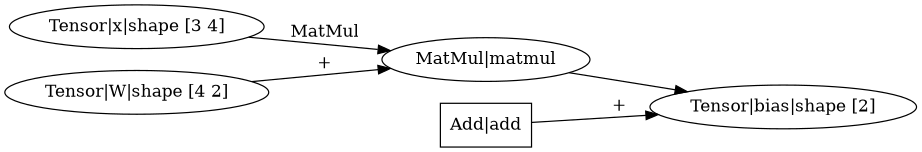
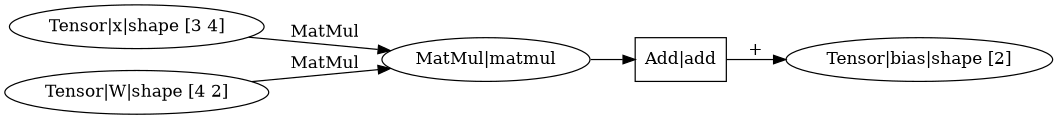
(325, 64) -> (325, 64)
(622, 81) -> (607, 60)
